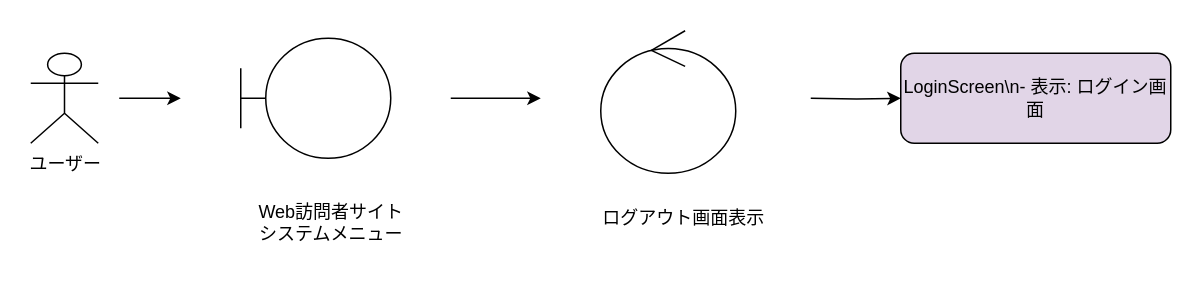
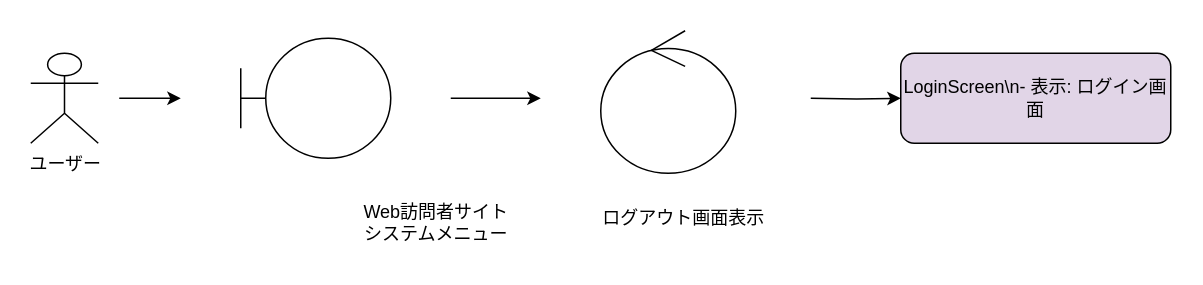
(331, 223) -> (436, 223)
